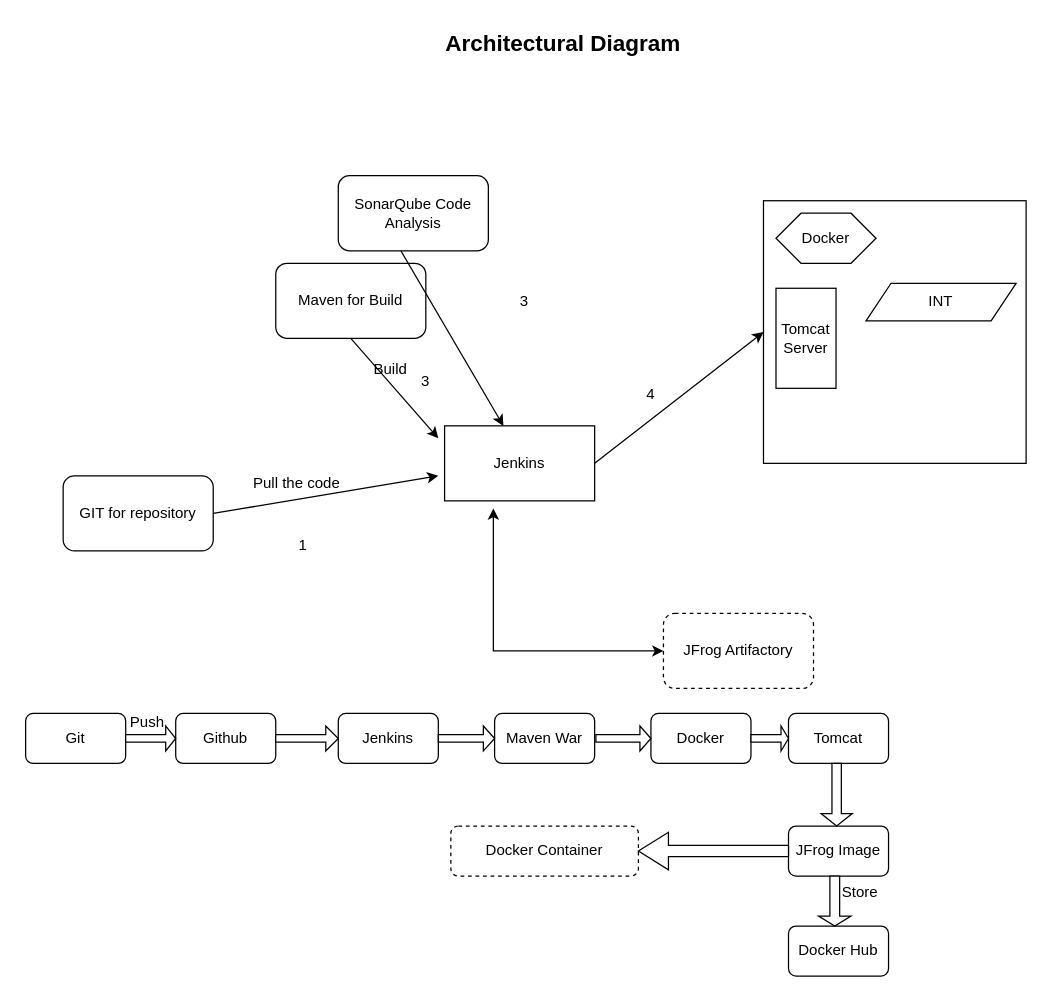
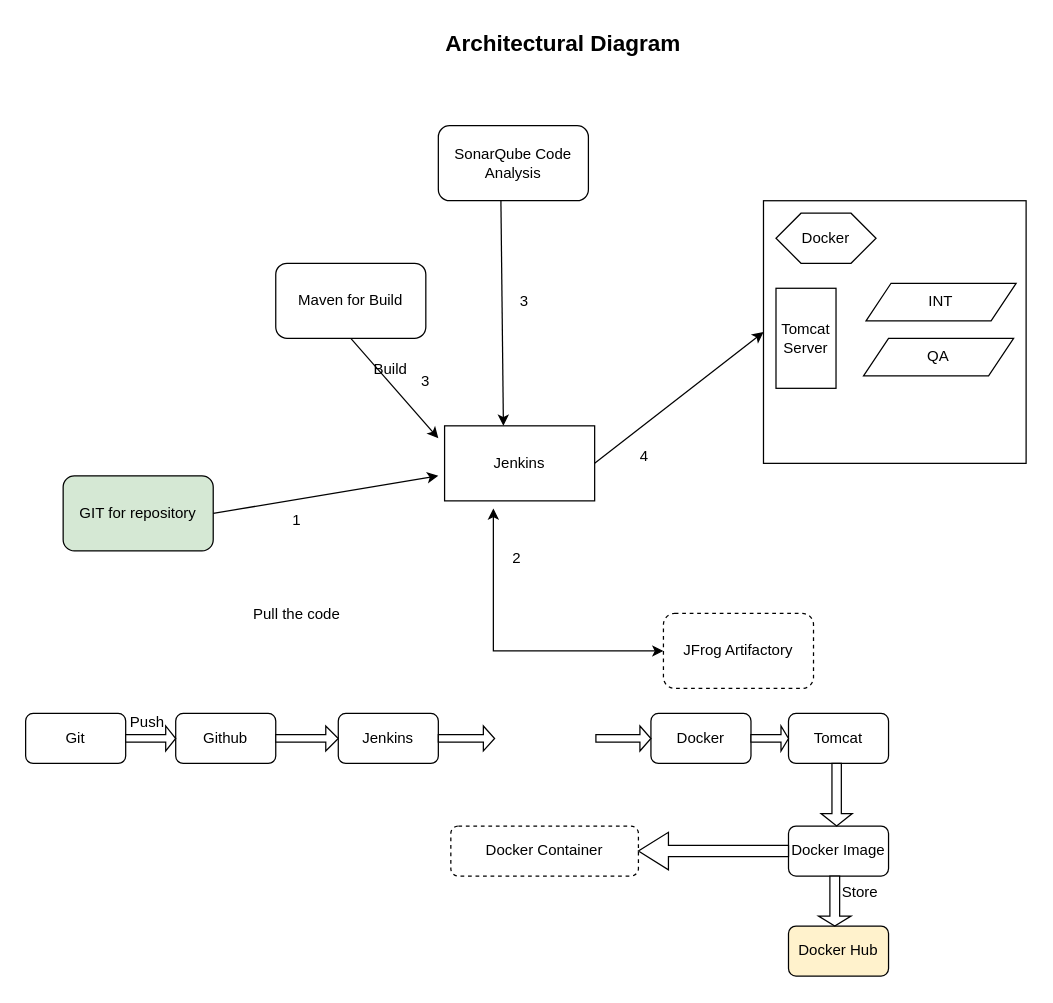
(413, 213) -> (513, 163)
none -> (938, 357)
(651, 394) -> (644, 457)
(297, 483) -> (297, 614)
(138, 513) -> (138, 513)
(303, 546) -> (297, 521)
none -> (516, 558)
(544, 738) -> none
(838, 851) -> (838, 851)
(838, 951) -> (838, 951)
